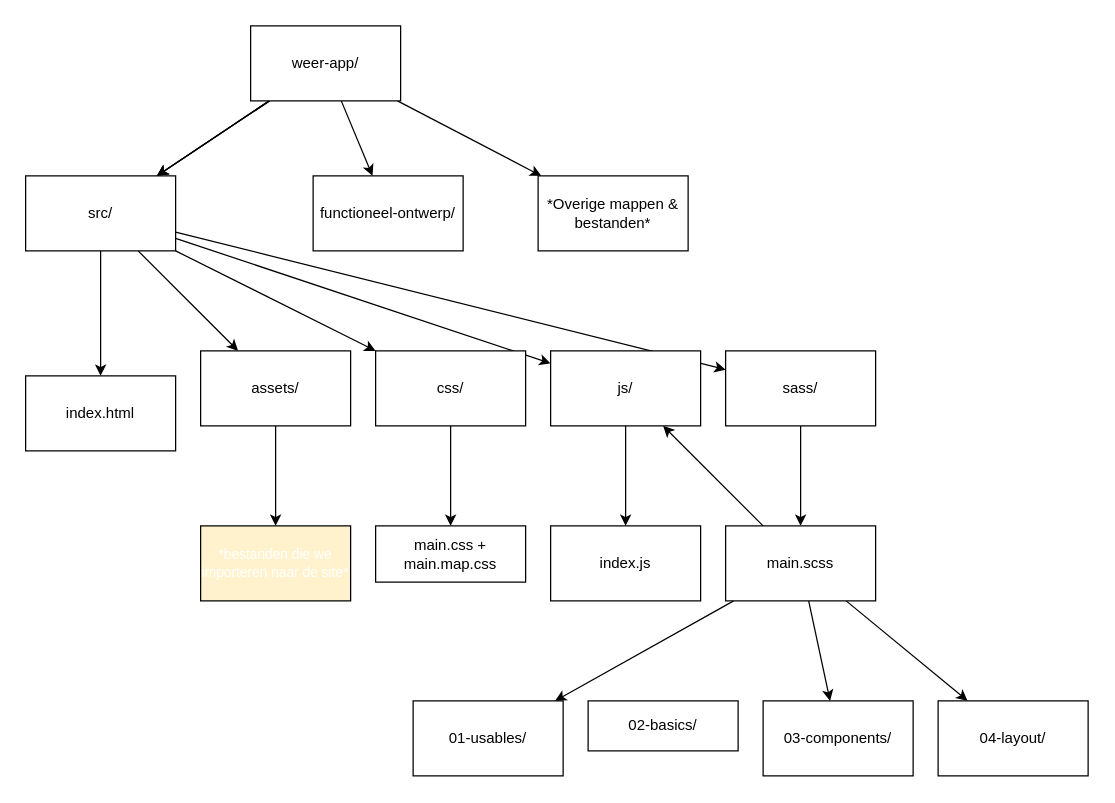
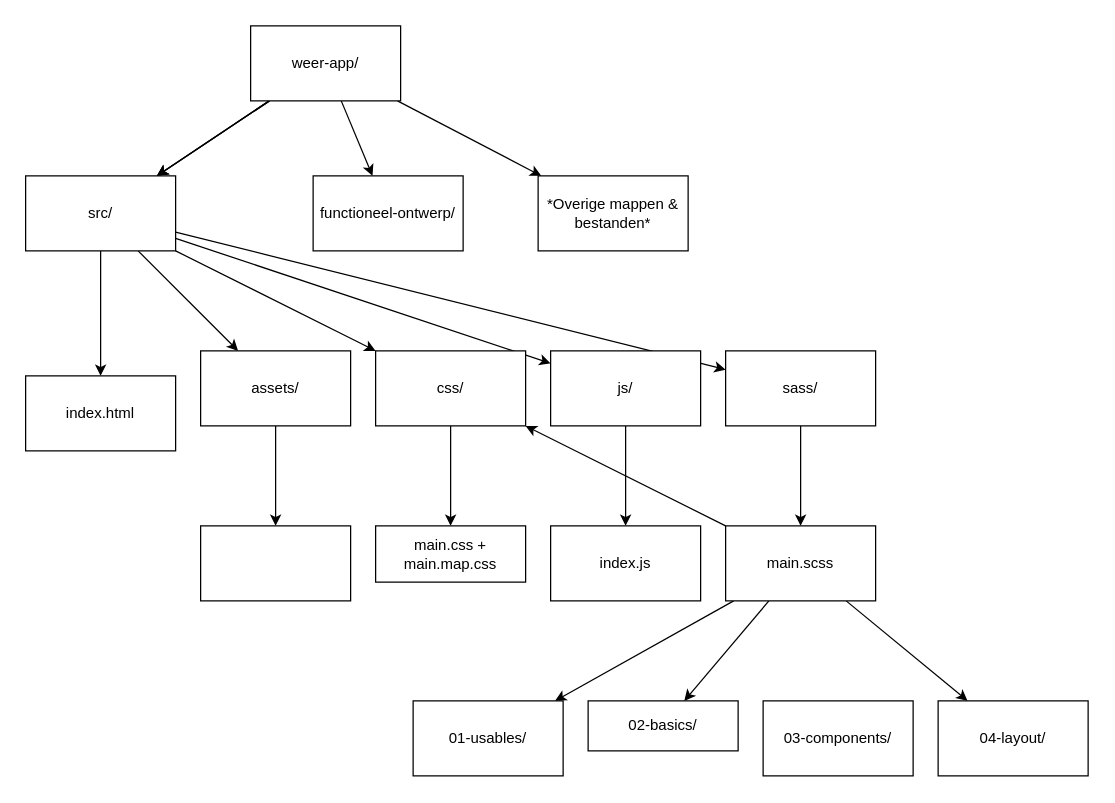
(716, 479) -> (729, 647)
(276, 563) -> (276, 563)
(819, 647) -> (630, 478)
